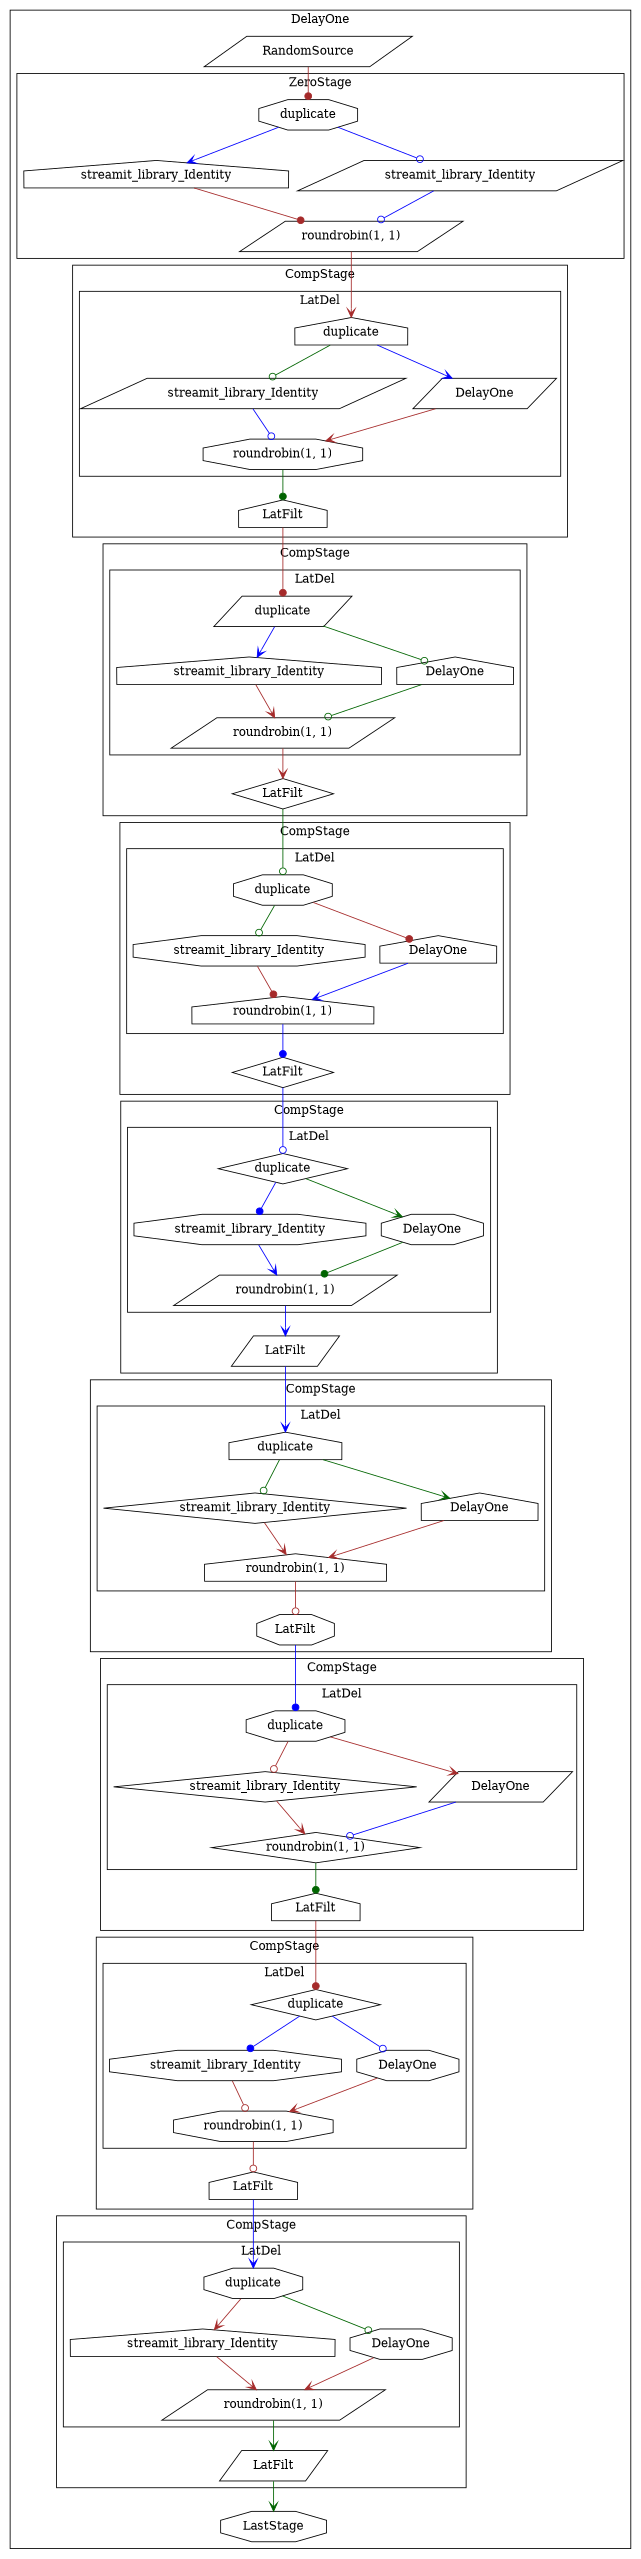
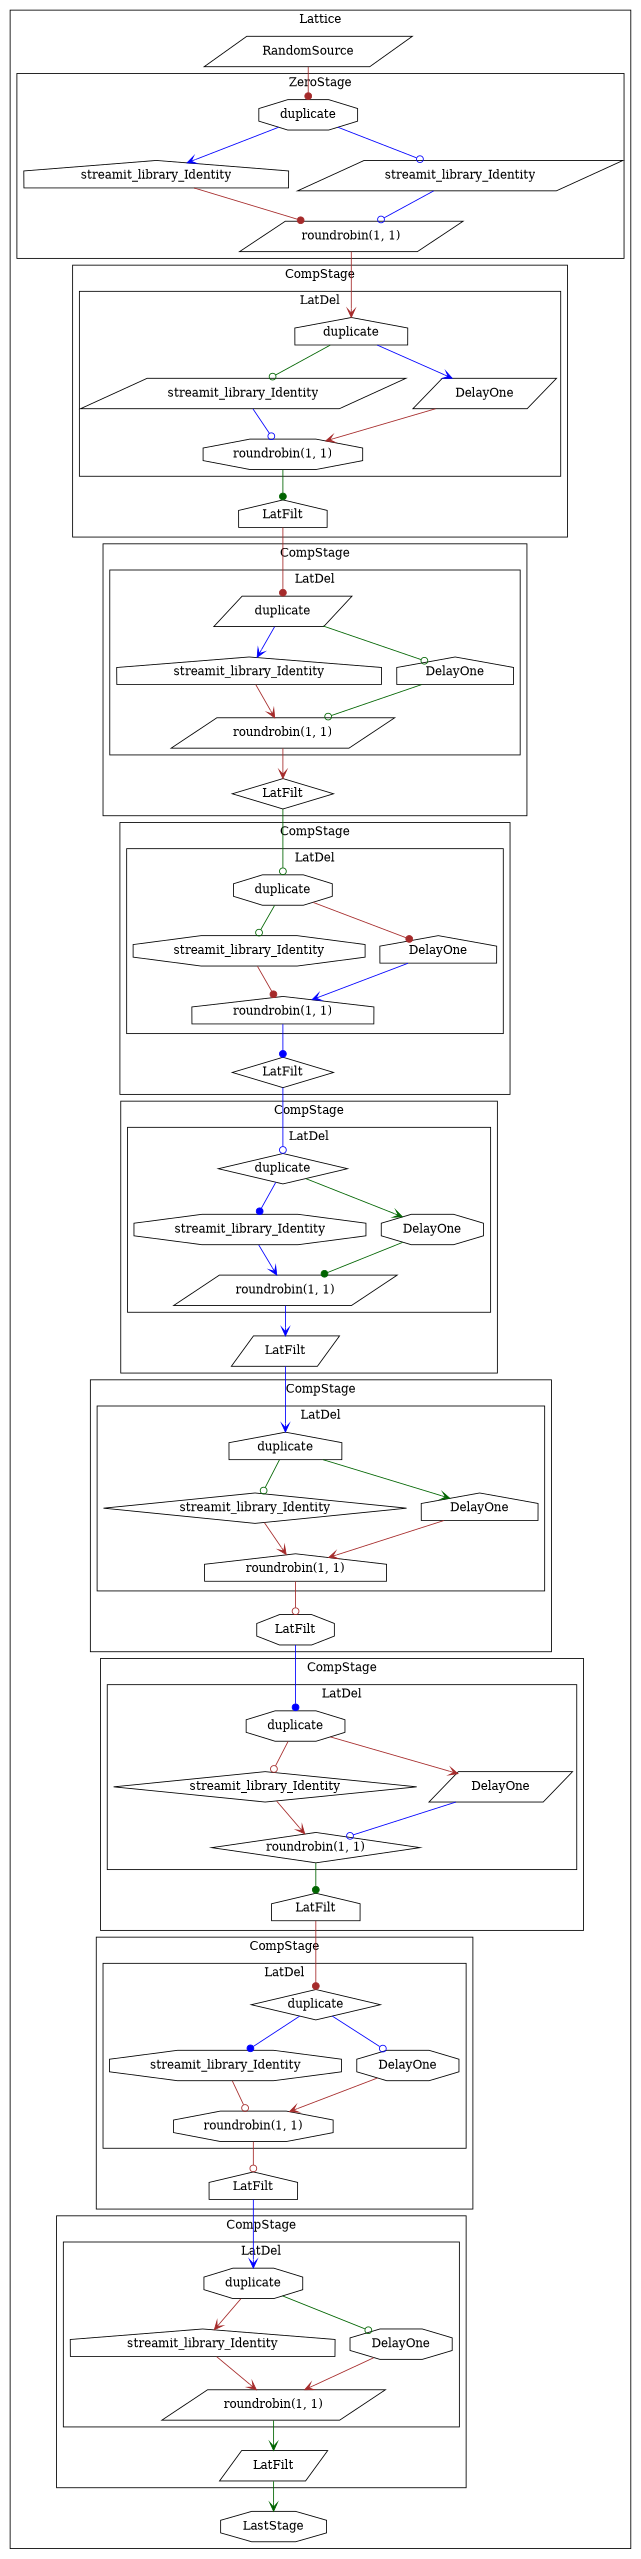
(320, 20) -> (320, 20)
